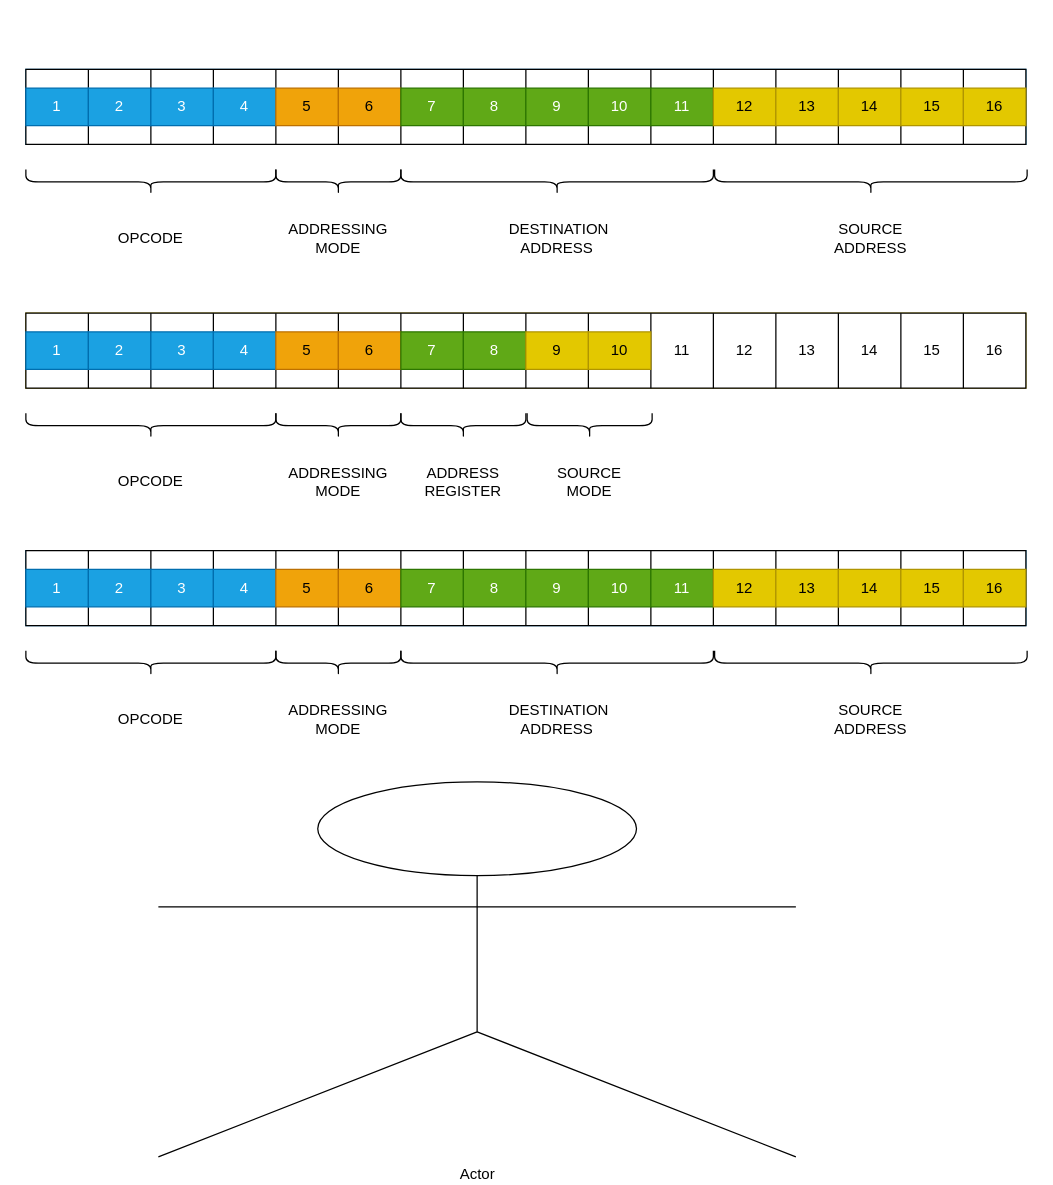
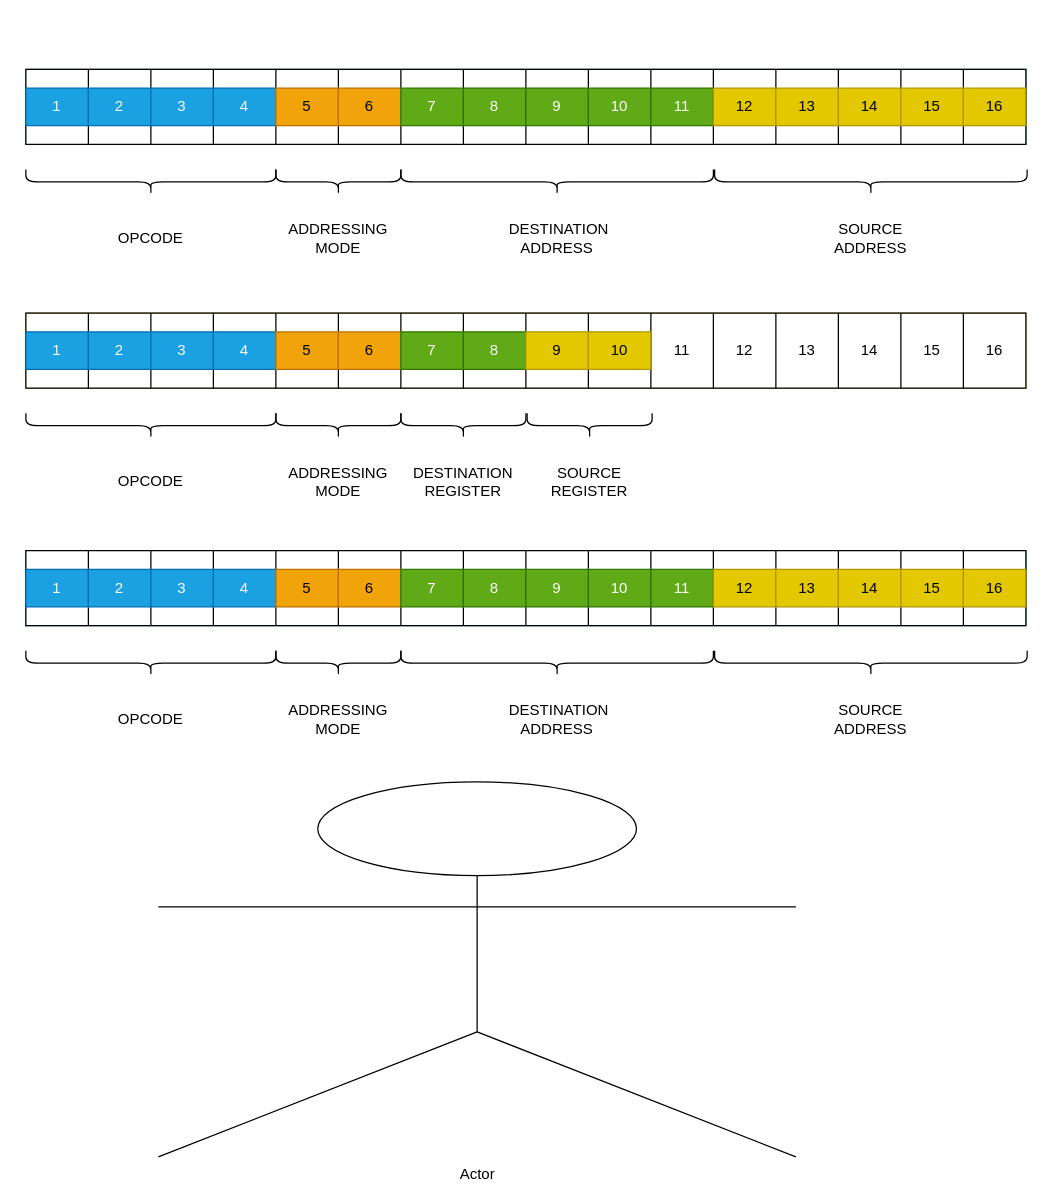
(463, 482) -> (463, 482)
(589, 482) -> (589, 482)
